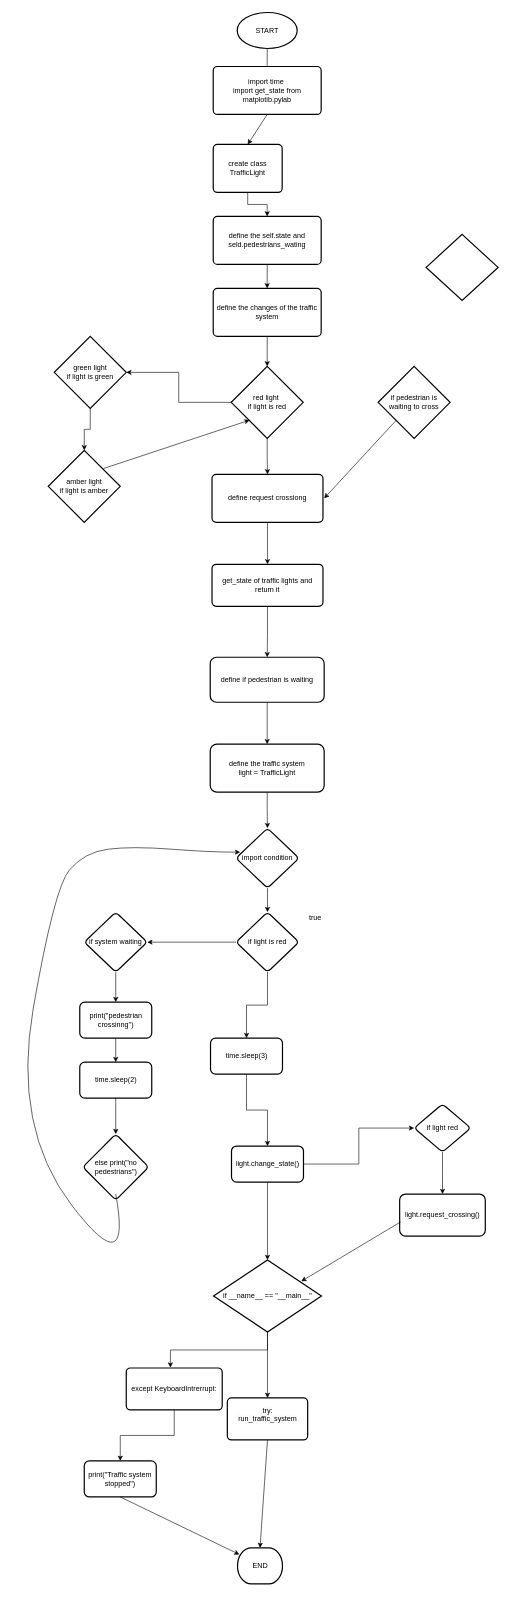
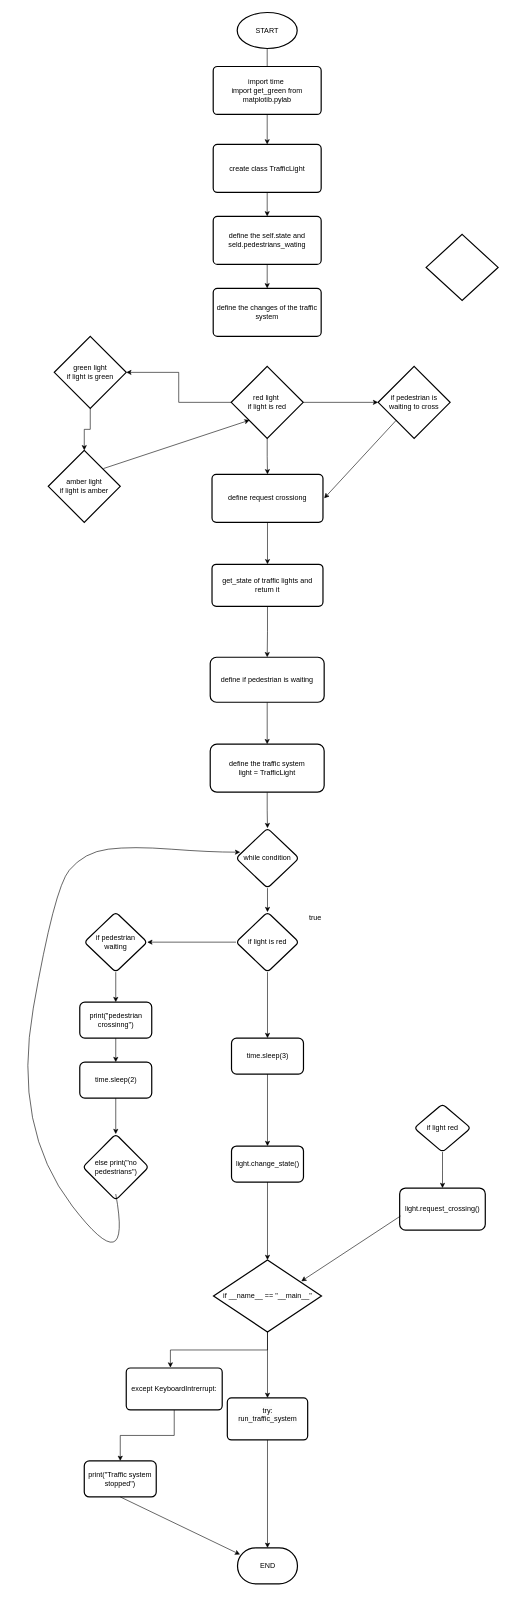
(267, 90) -> (267, 90)
(248, 168) -> (267, 168)
(267, 360) -> none
none -> (338, 402)
(268, 858) -> (268, 858)
(116, 942) -> (116, 942)
(247, 1056) -> (268, 1056)
(359, 1164) -> none
(443, 1215) -> (443, 1209)
(260, 1566) -> (268, 1566)
